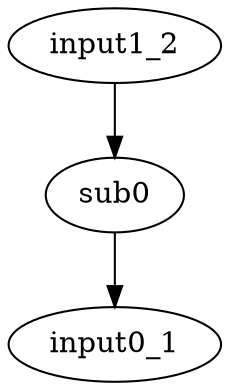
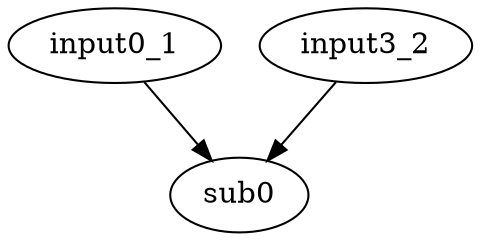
(115, 46) -> (366, 46)
(115, 260) -> (171, 113)
